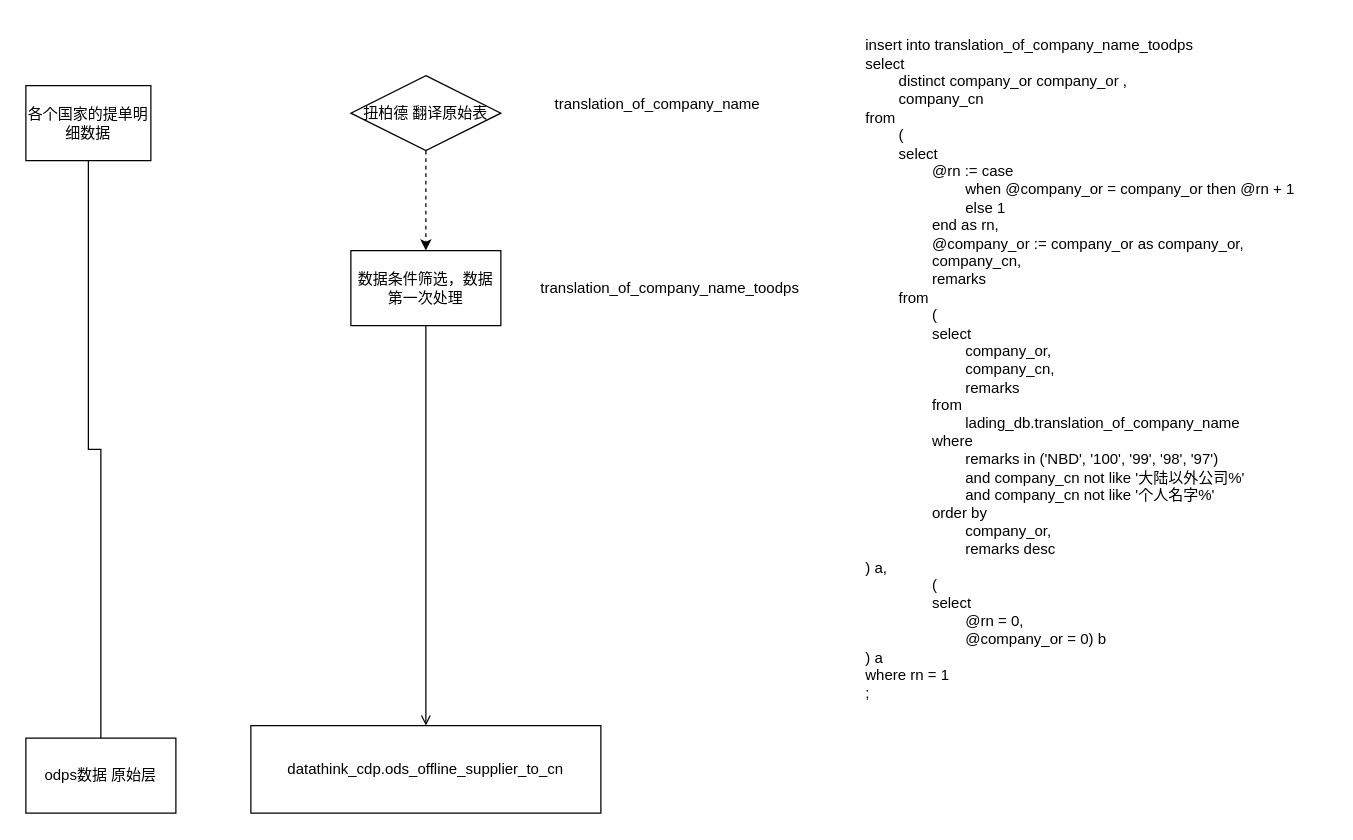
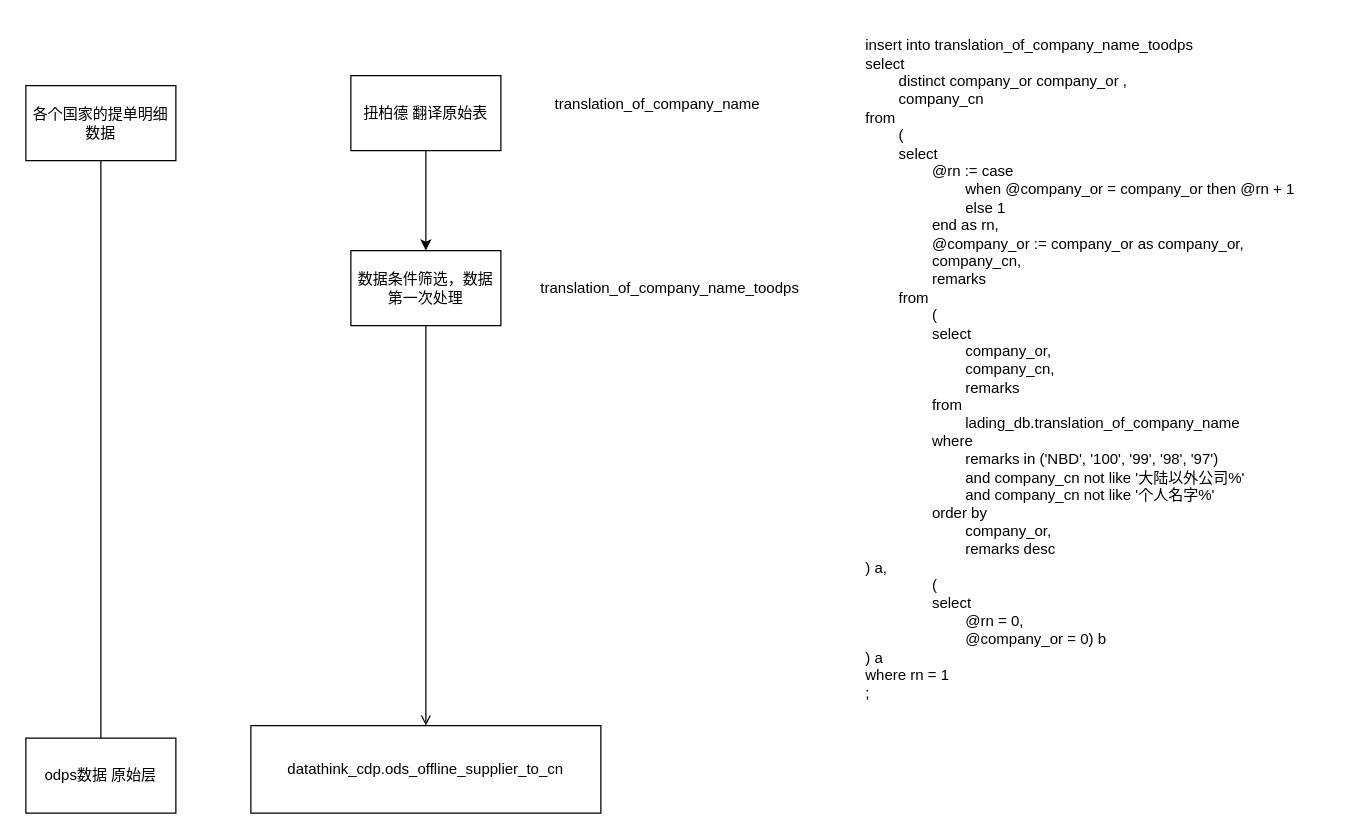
(426, 113) -> (426, 113)
(88, 123) -> (101, 123)
(426, 196) -> (426, 196)
